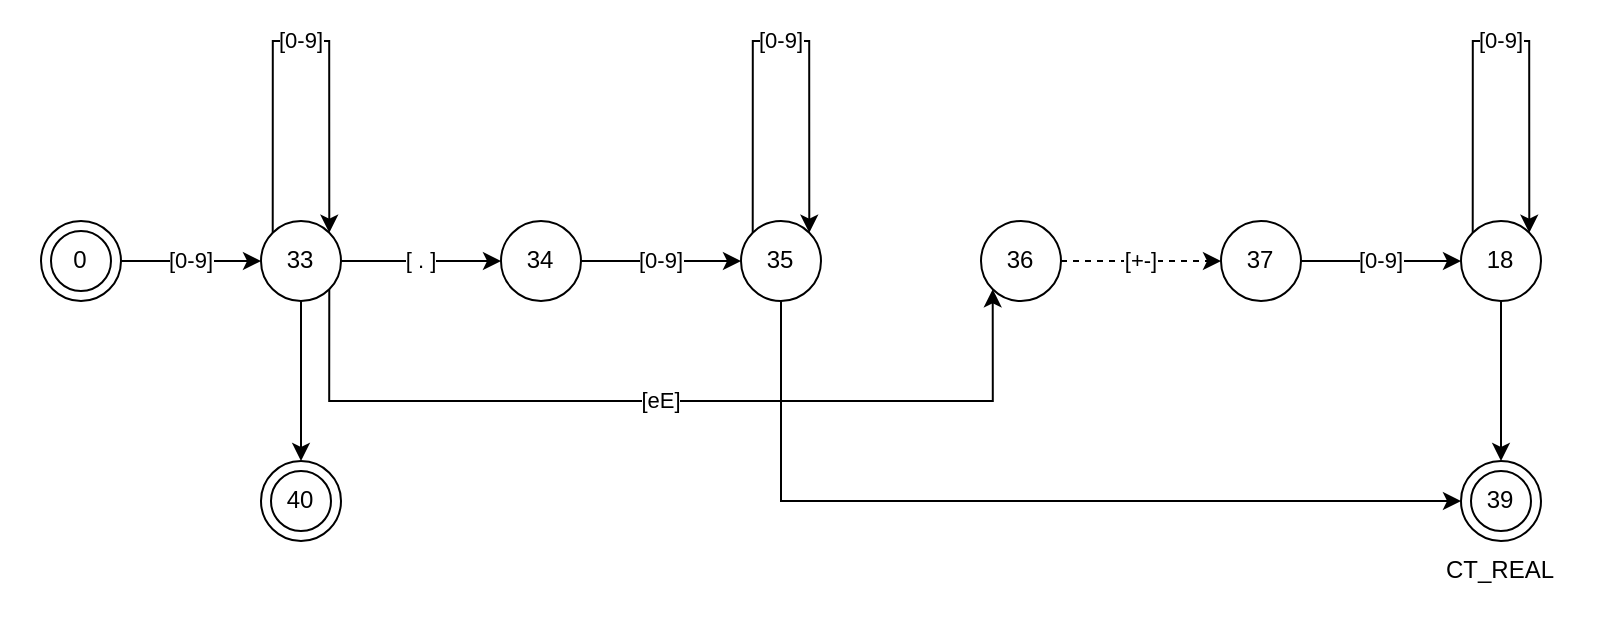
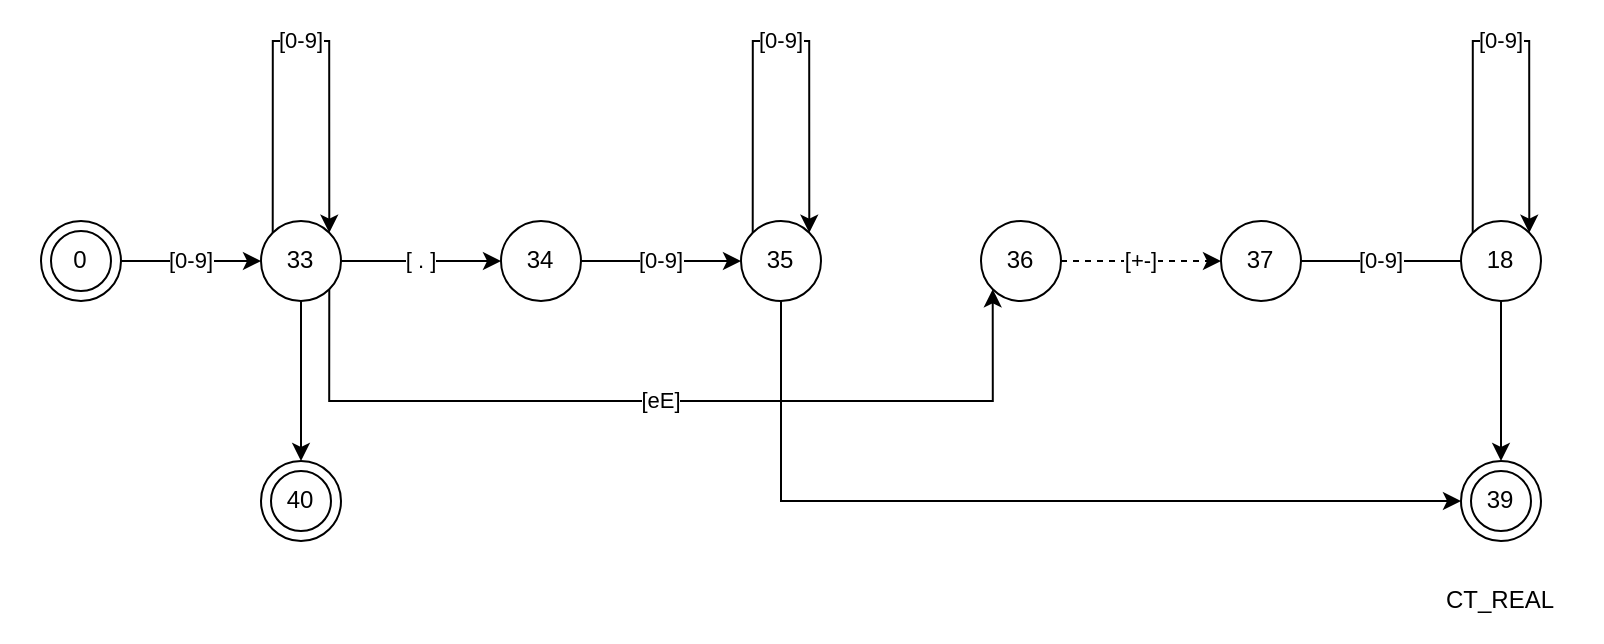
(1446, 261) -> (1451, 261)
(1501, 571) -> (1501, 601)
